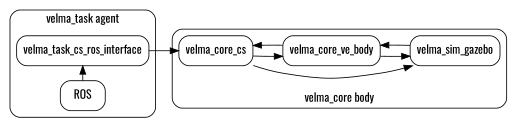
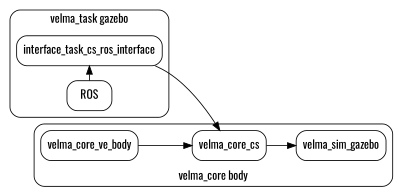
(83, 20) -> (89, 20)
(400, 45) -> none
(83, 51) -> (89, 51)
(264, 56) -> none
(391, 56) -> none
